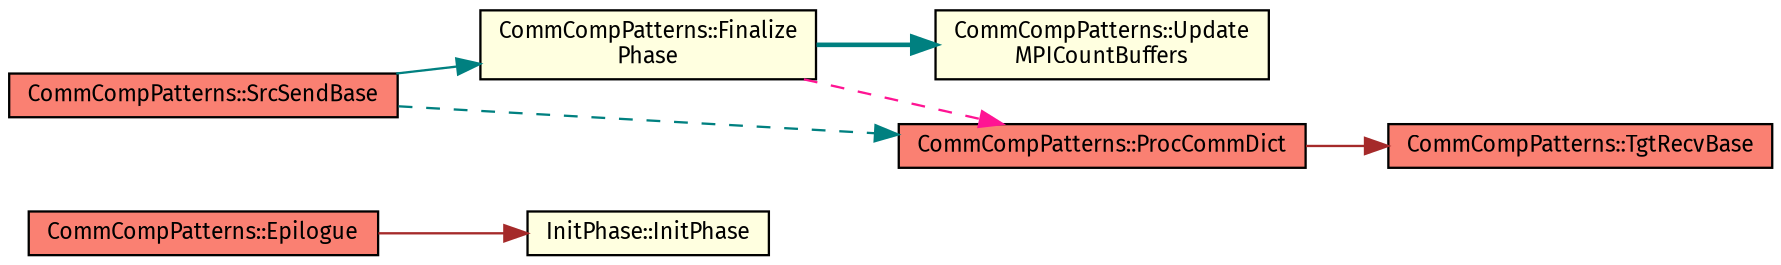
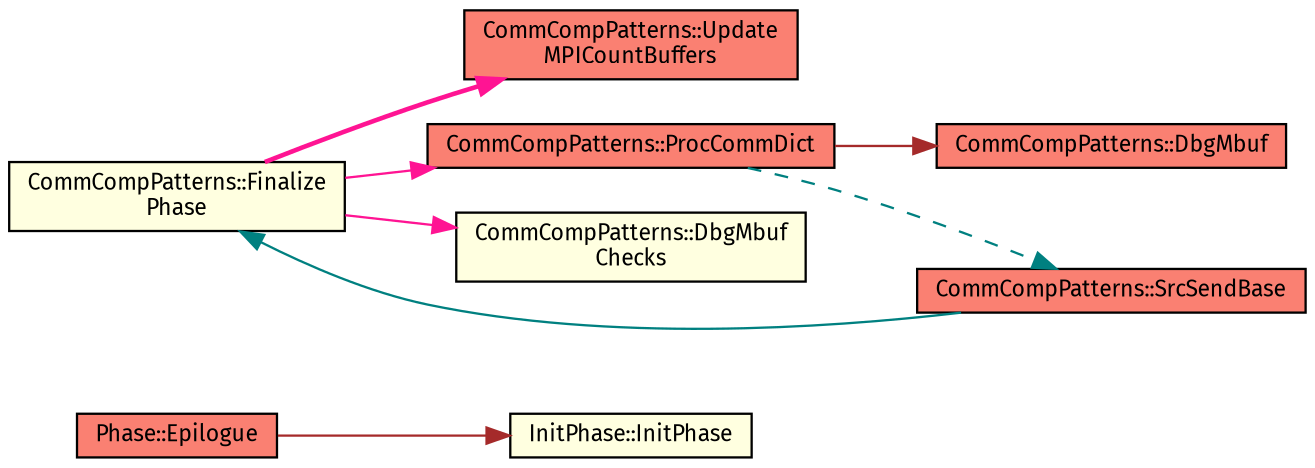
(864, 45) -> (371, 122)
(1102, 45) -> (631, 45)
(892, 99) -> (378, 174)
(637, 120) -> (893, 208)
(1580, 146) -> (1111, 146)
(203, 233) -> (177, 436)
none -> (631, 247)
